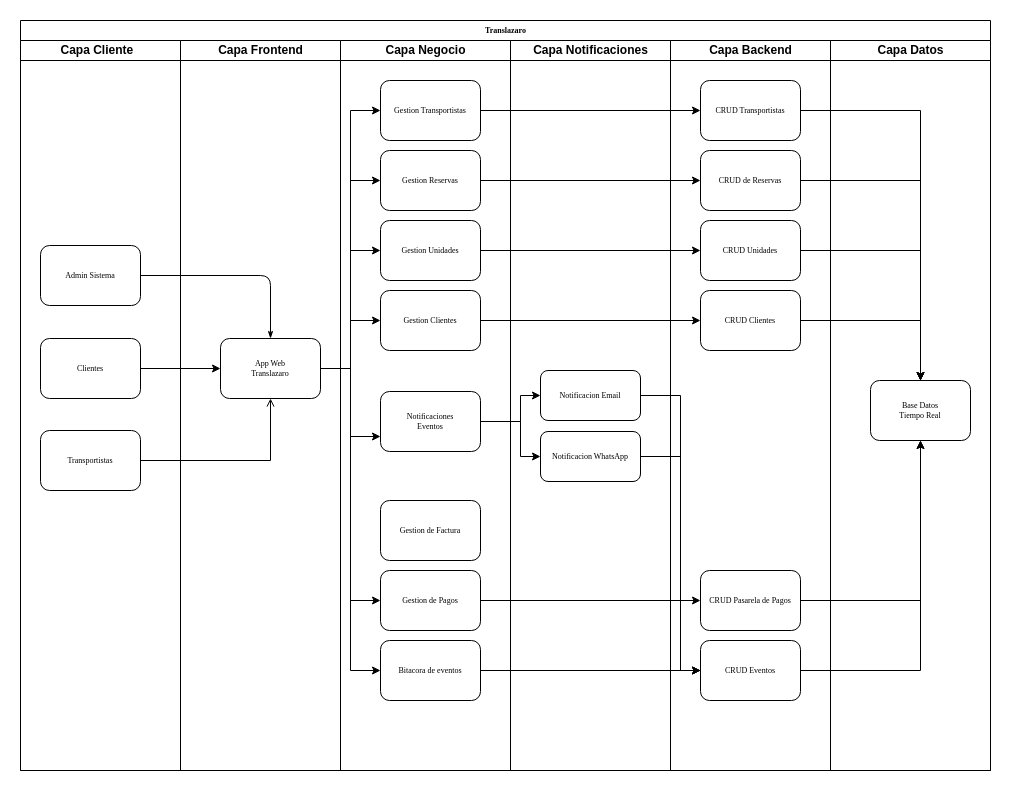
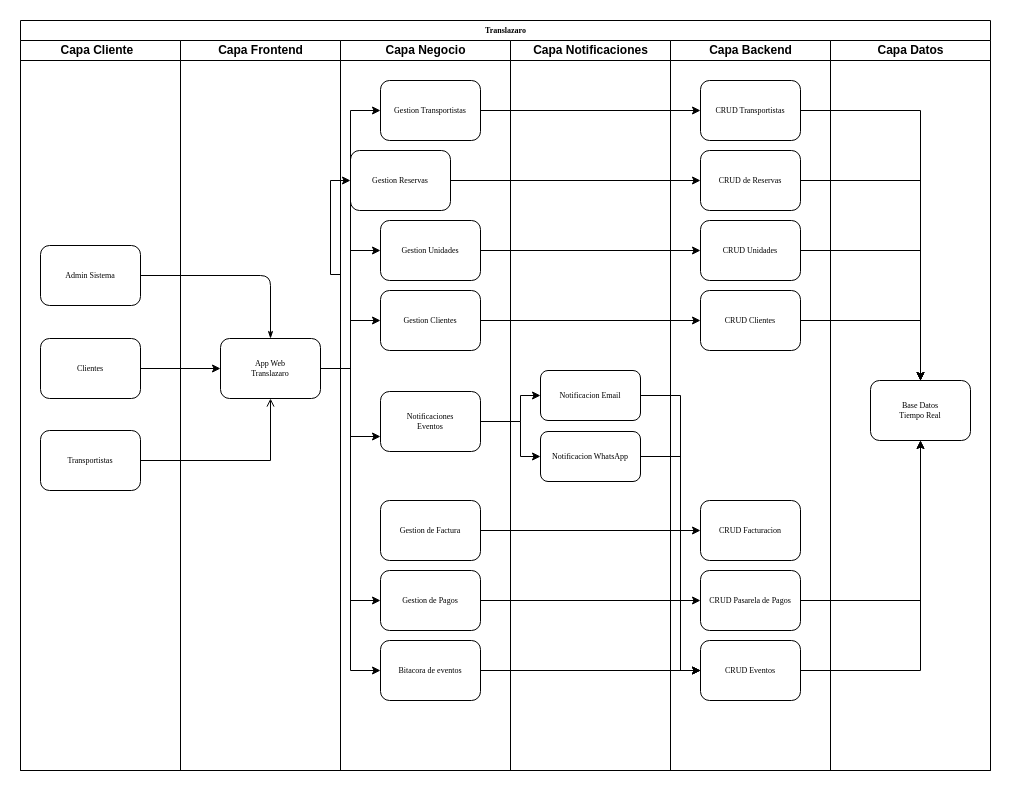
(431, 181) -> (401, 181)
none -> (587, 531)
none -> (751, 531)
